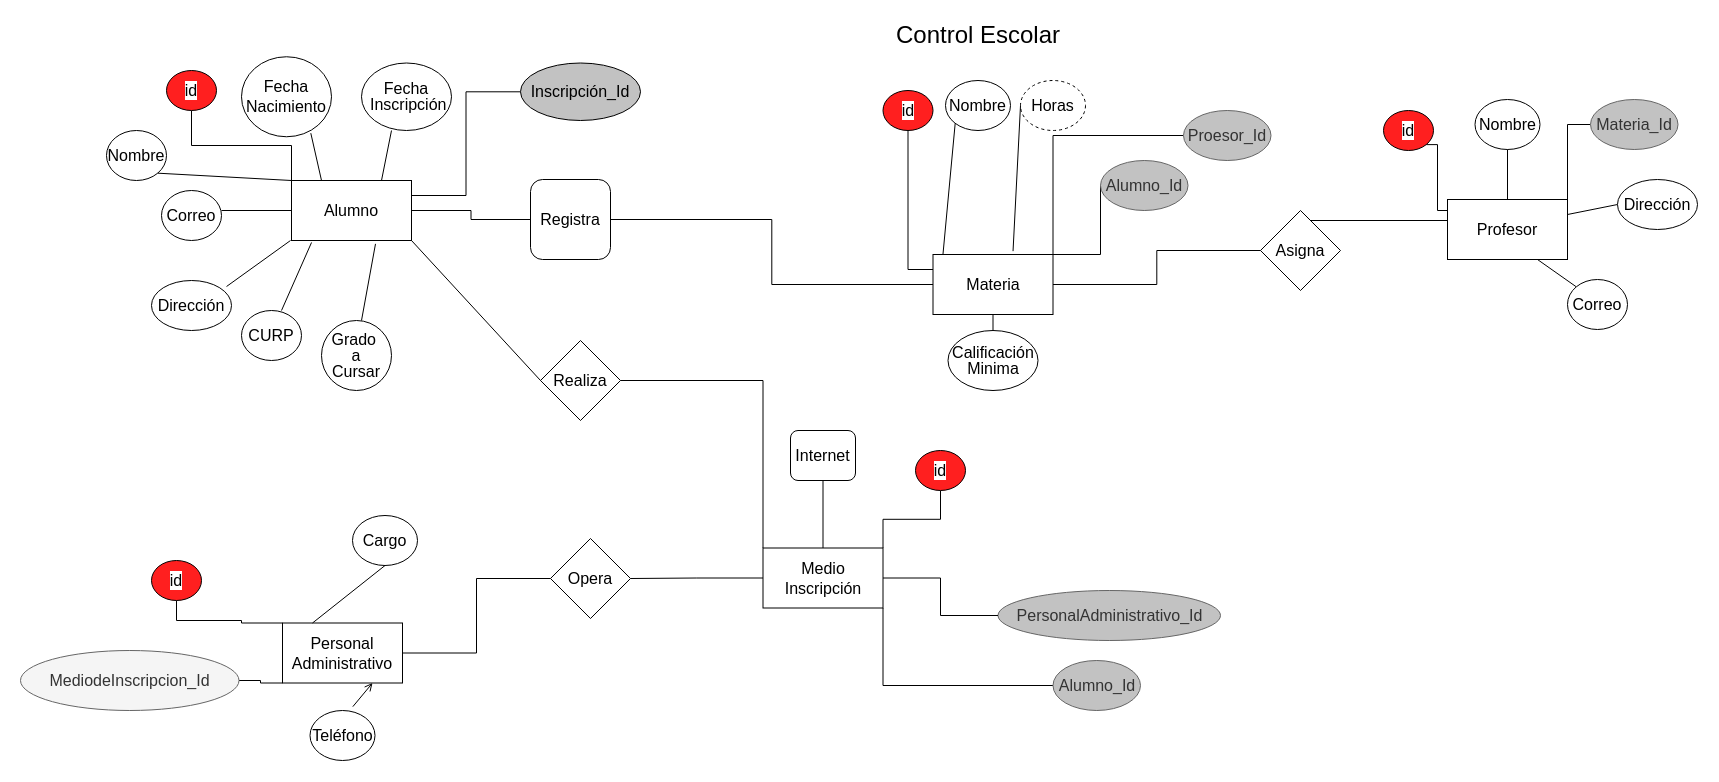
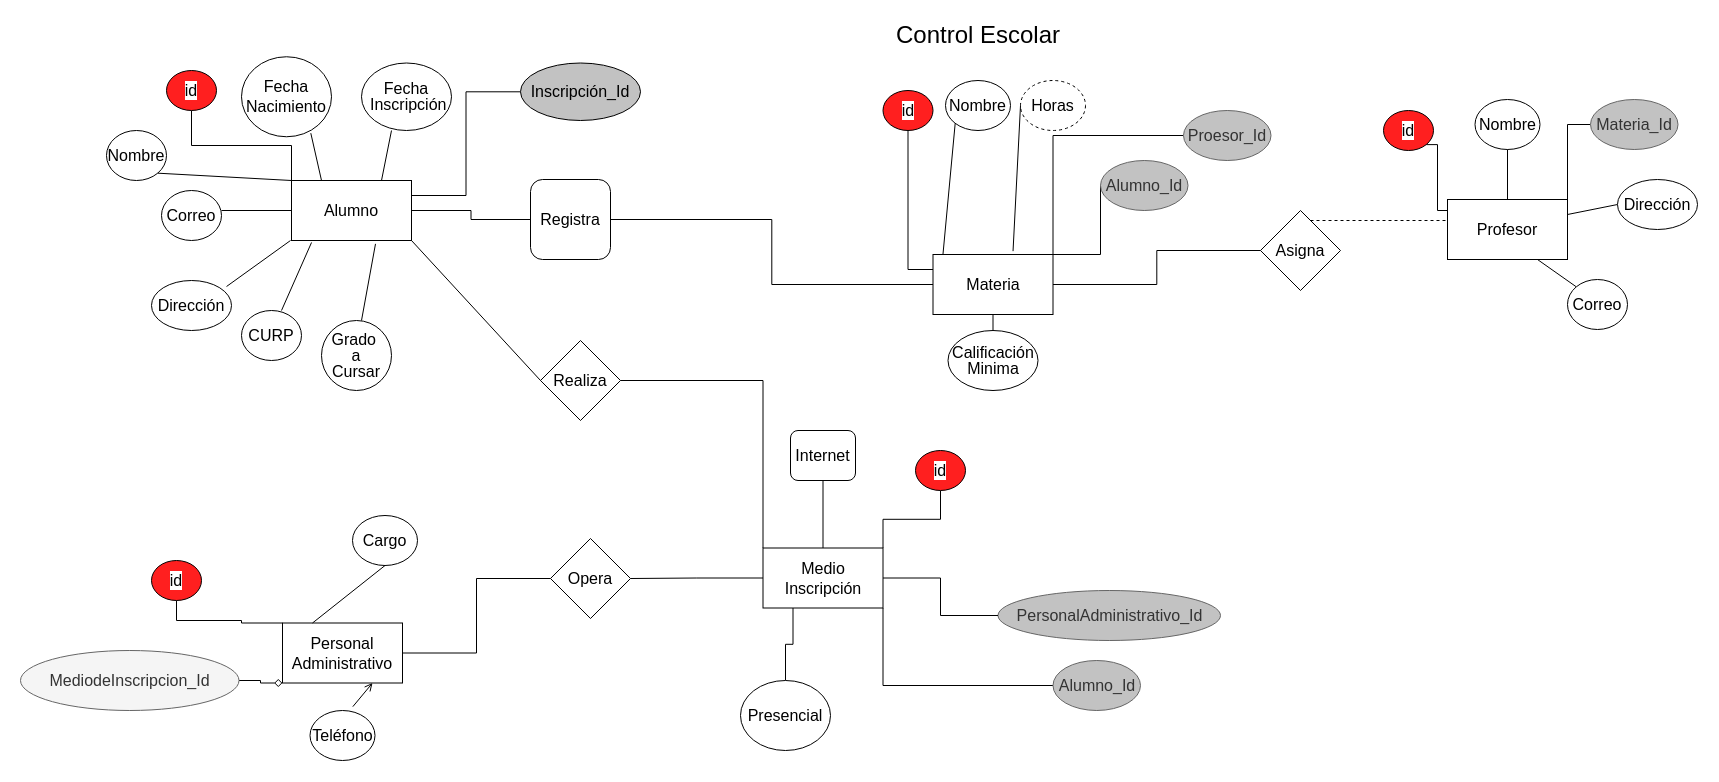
(1382, 221) -> (1382, 221)
none -> (789, 644)
(278, 683) -> (274, 683)
none -> (786, 716)
